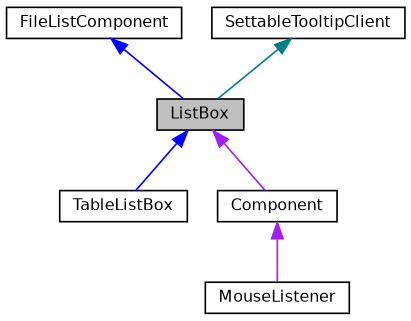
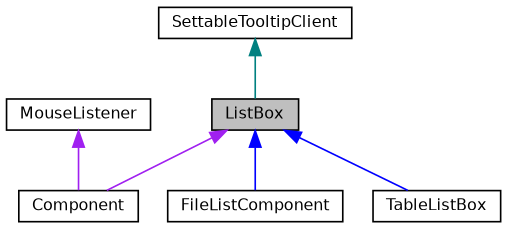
(154, 74) -> (255, 169)
(277, 261) -> (79, 169)
